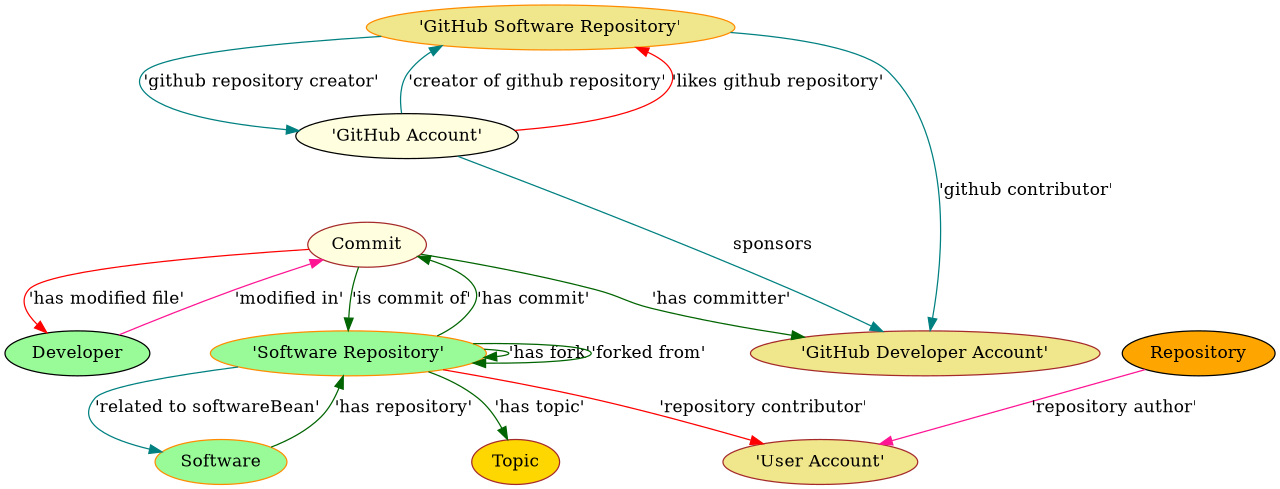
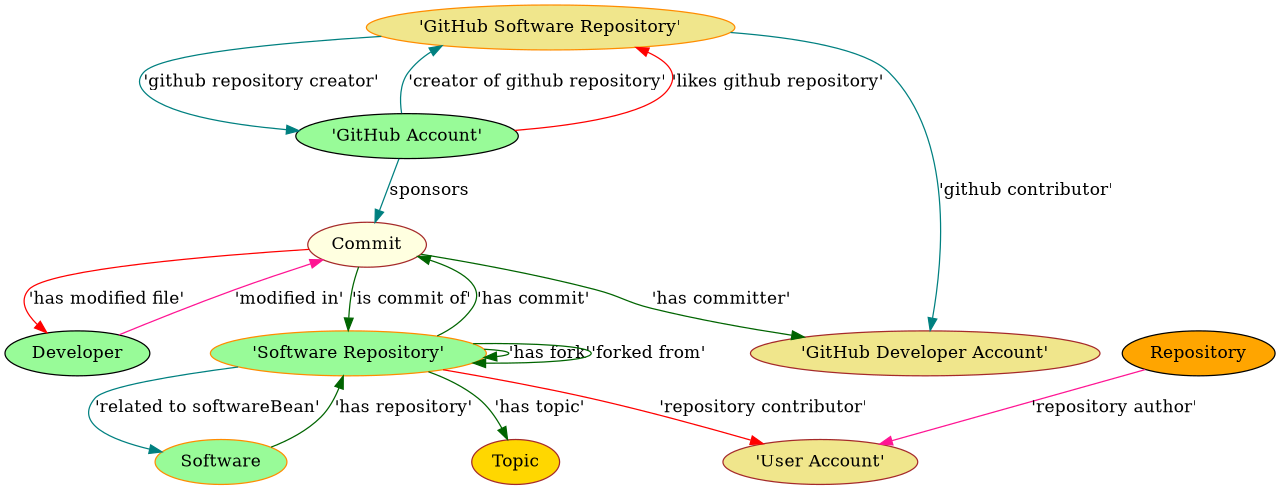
(407, 136) -> (407, 136)
(666, 238) -> (389, 185)
